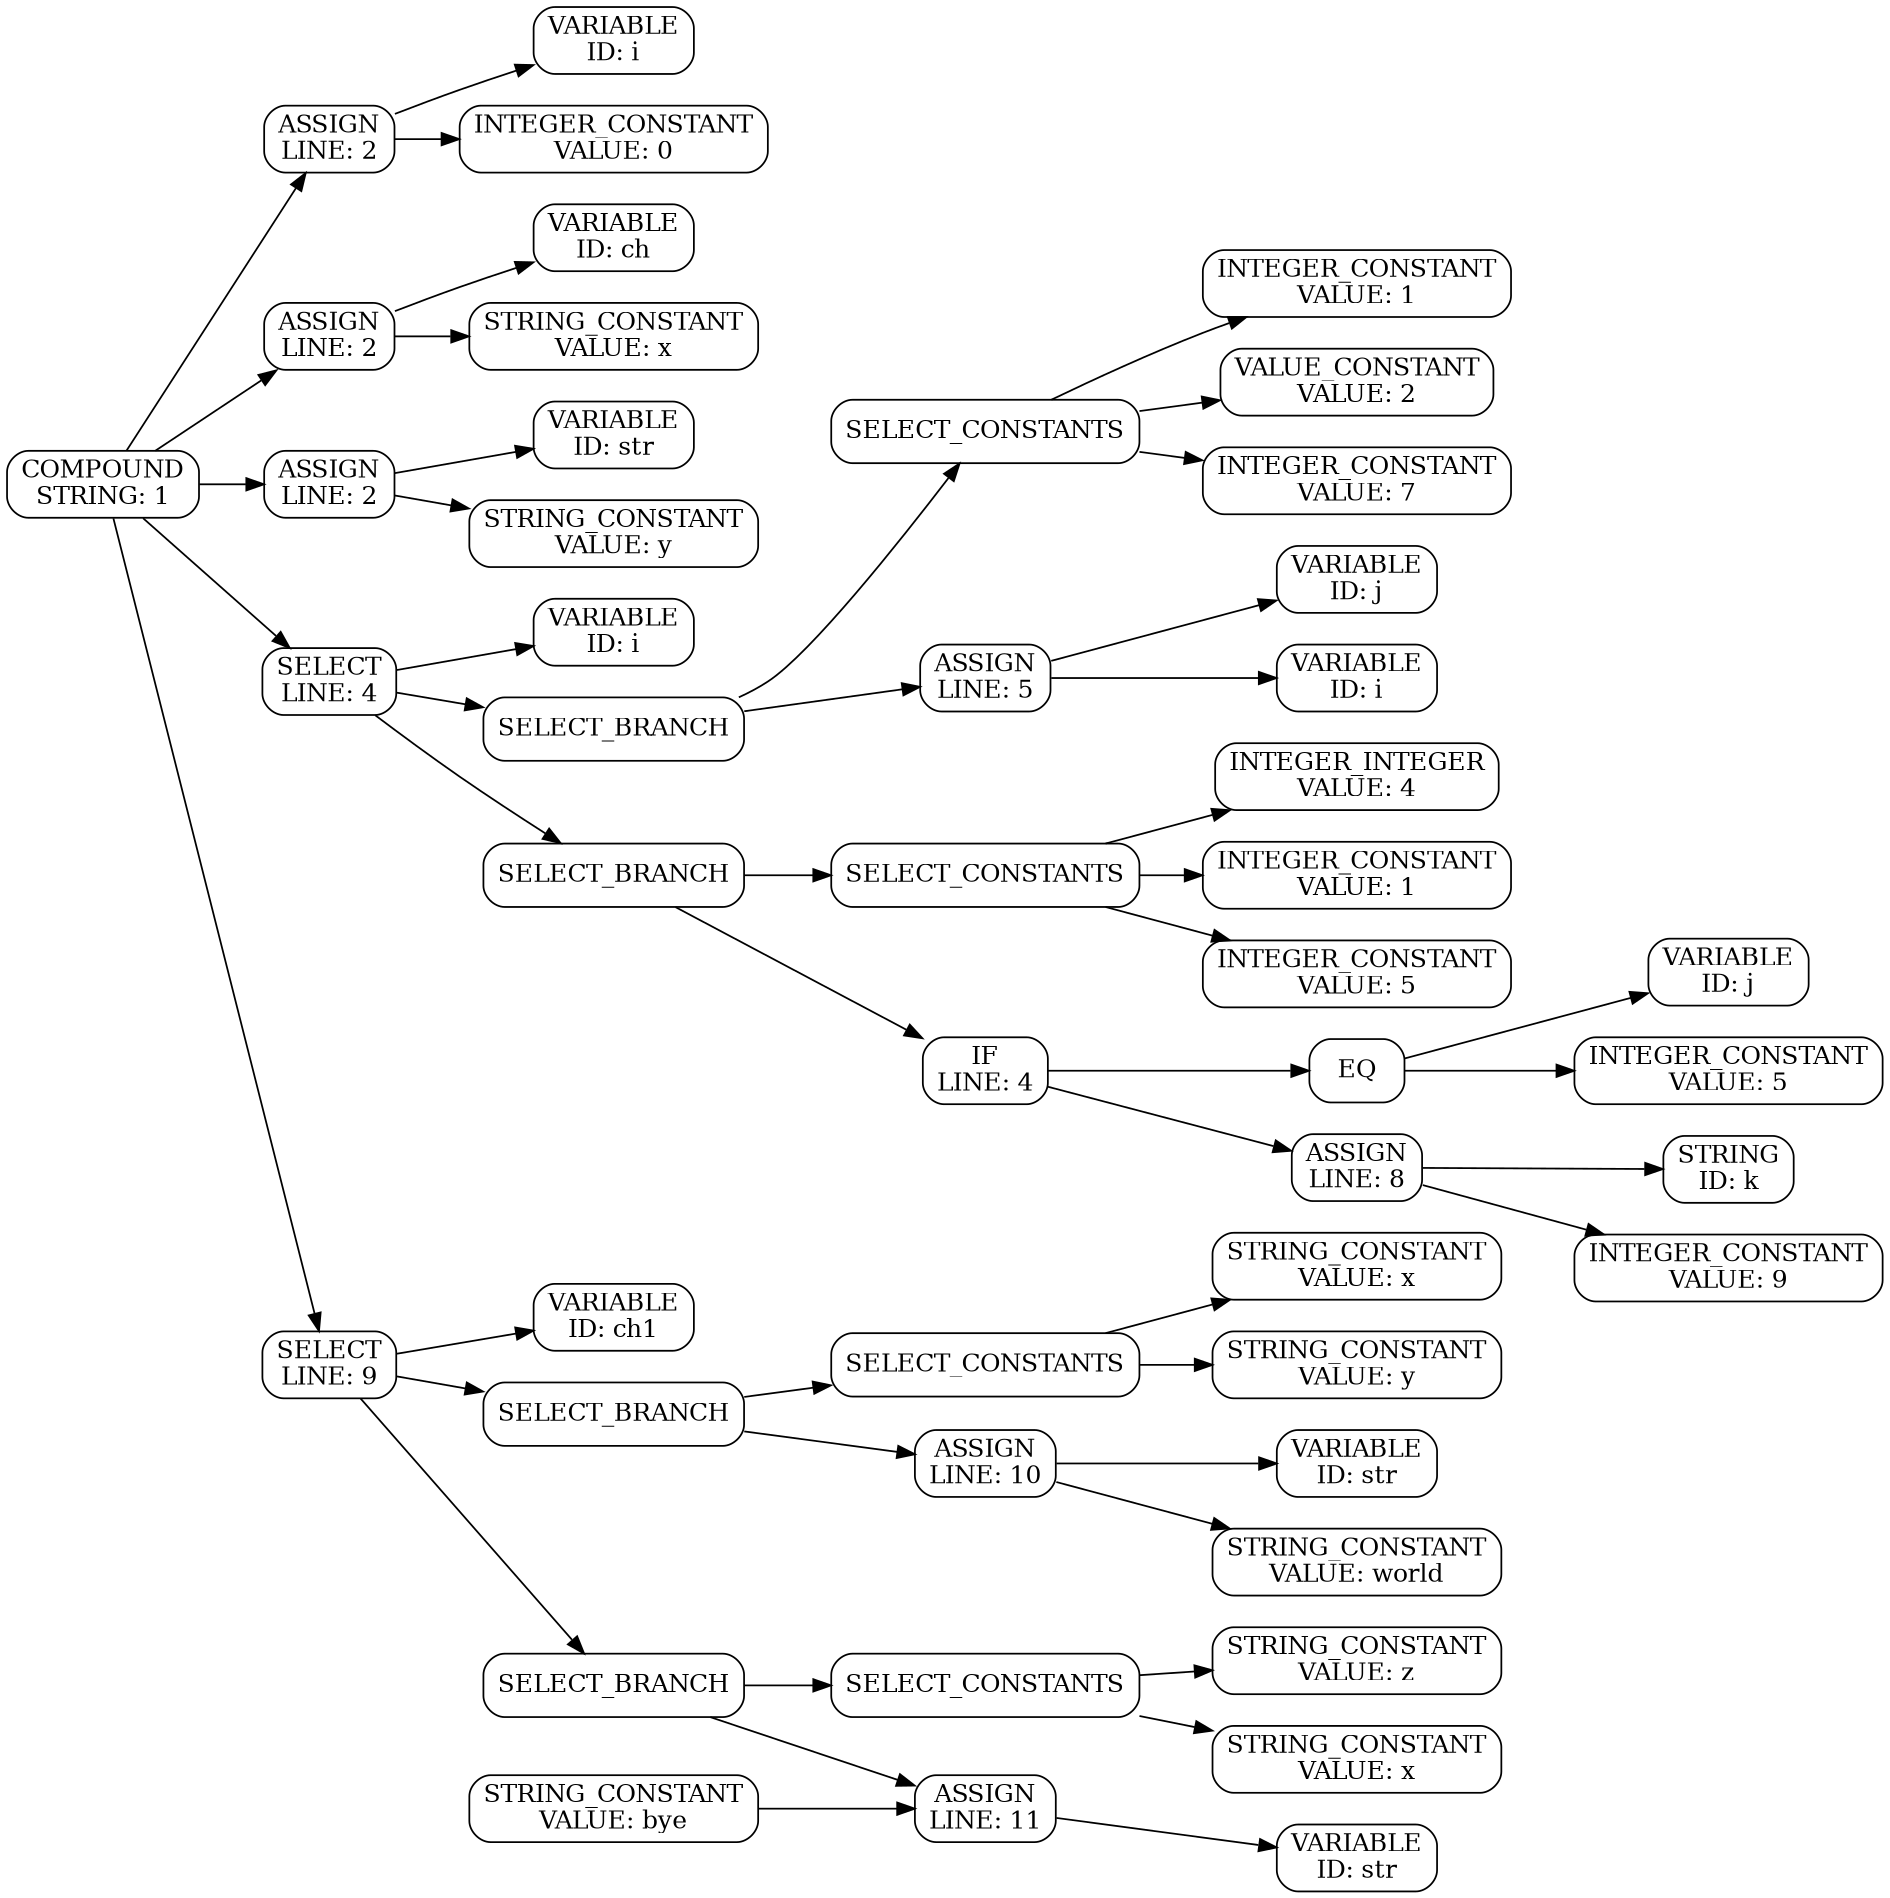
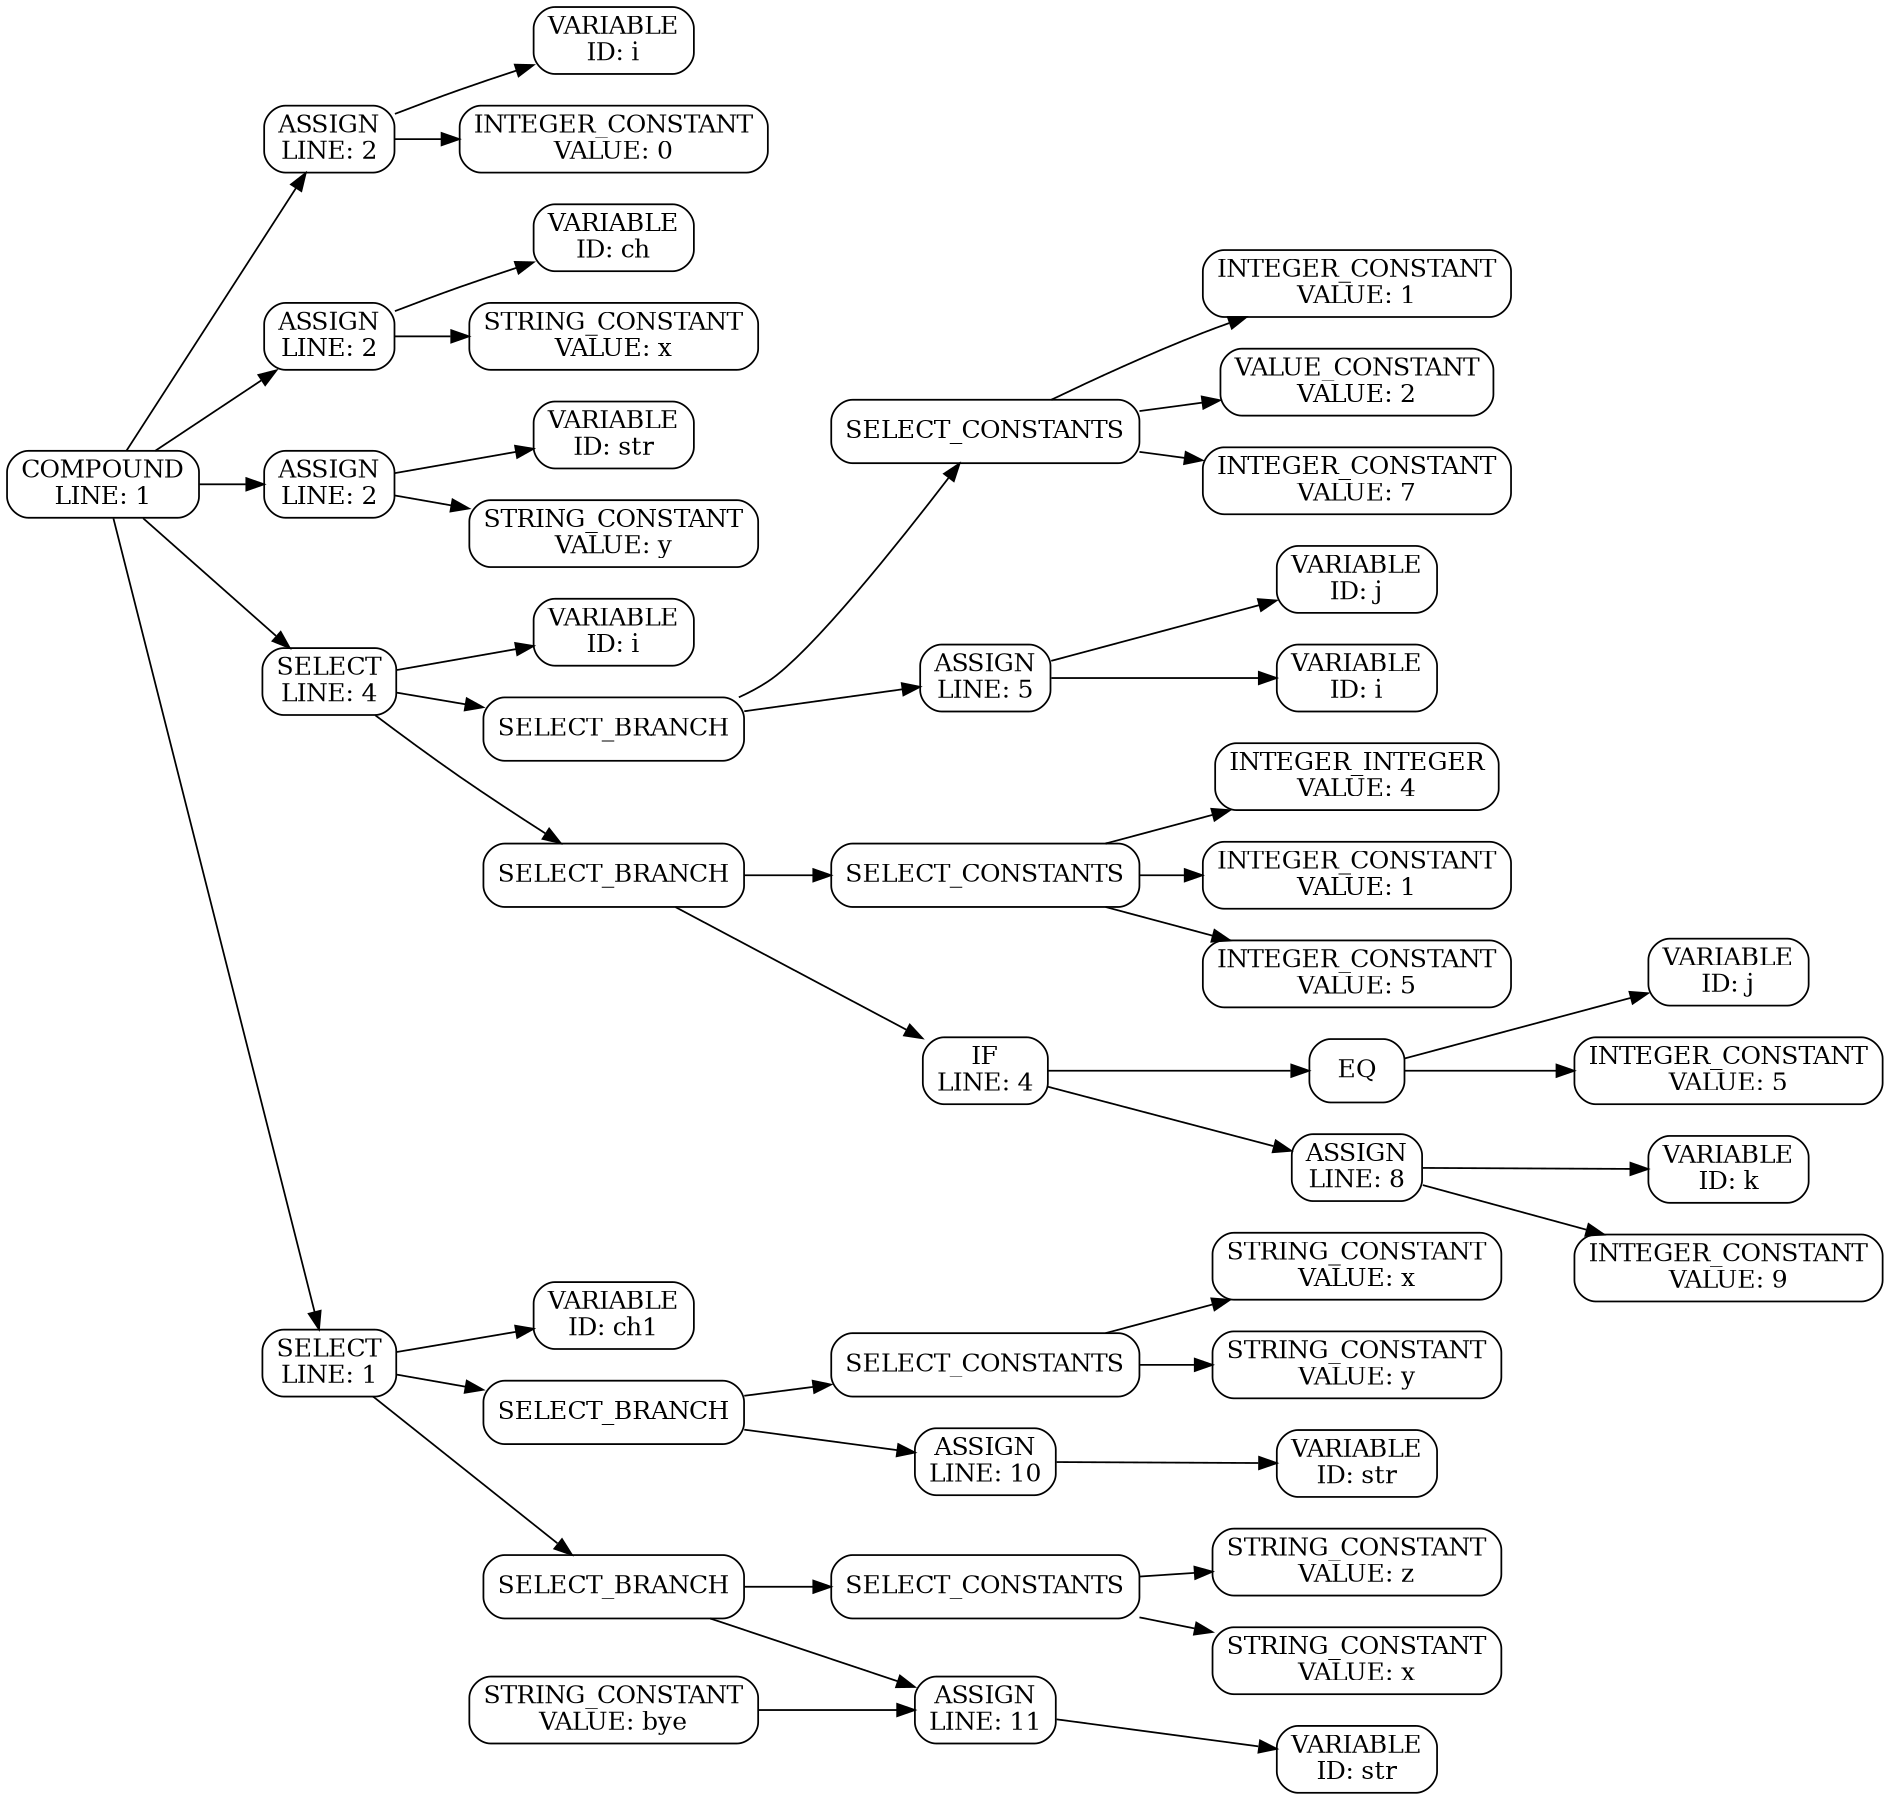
(103, 484) -> (103, 484)
(1729, 1169) -> (1729, 1169)
(329, 1365) -> (329, 1363)
(1357, 1562) -> none
